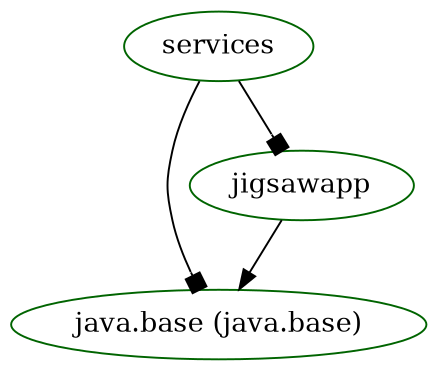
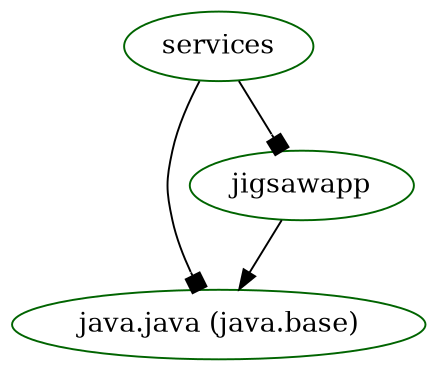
(219, 325) -> (219, 325)
